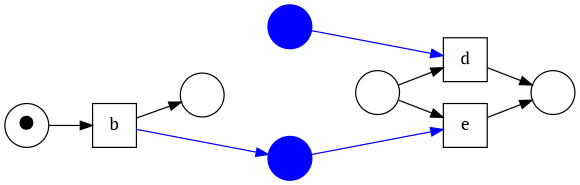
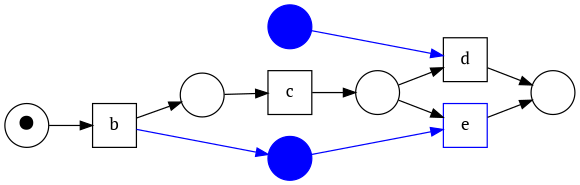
none -> (290, 93)
(465, 125) -> (465, 125)
